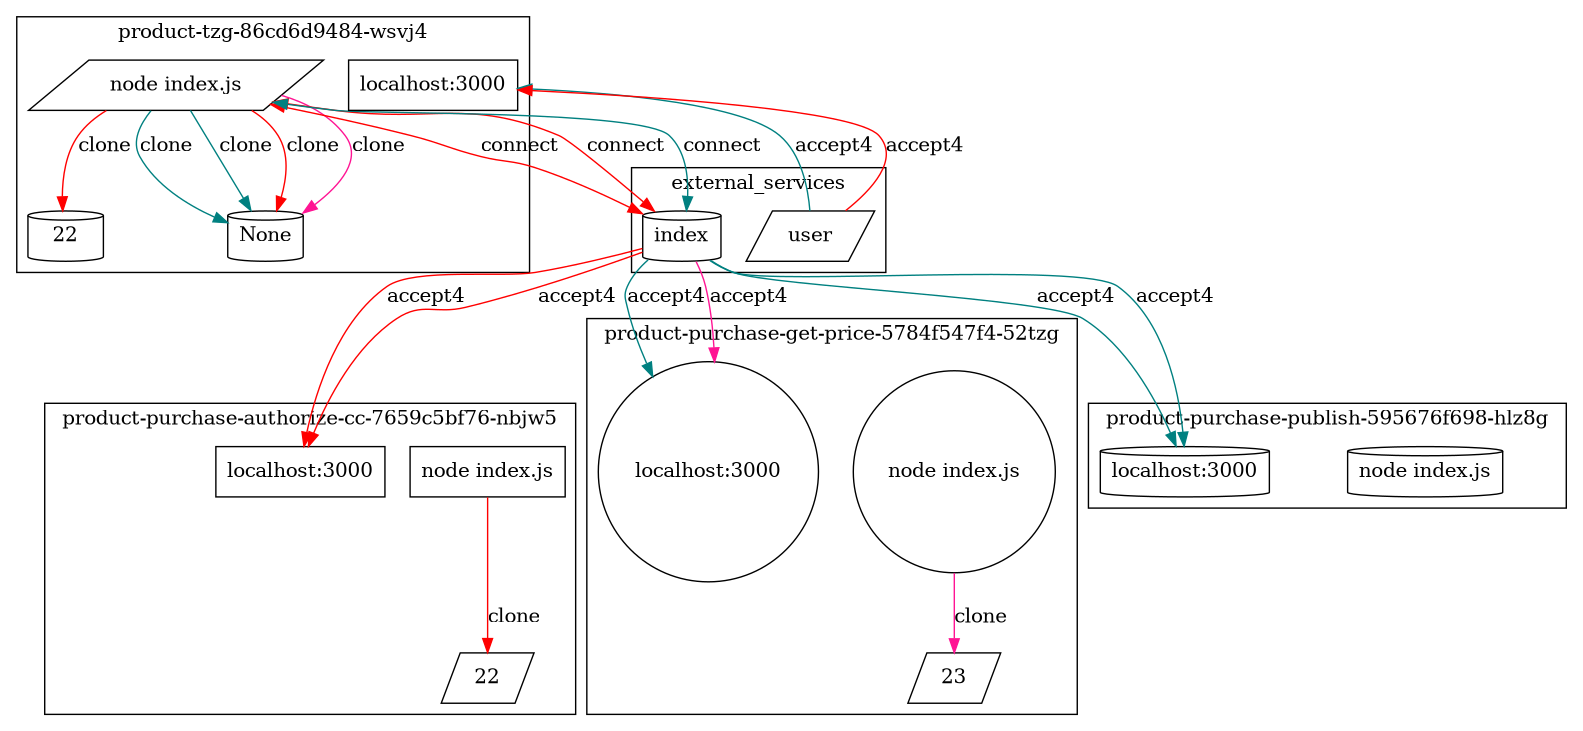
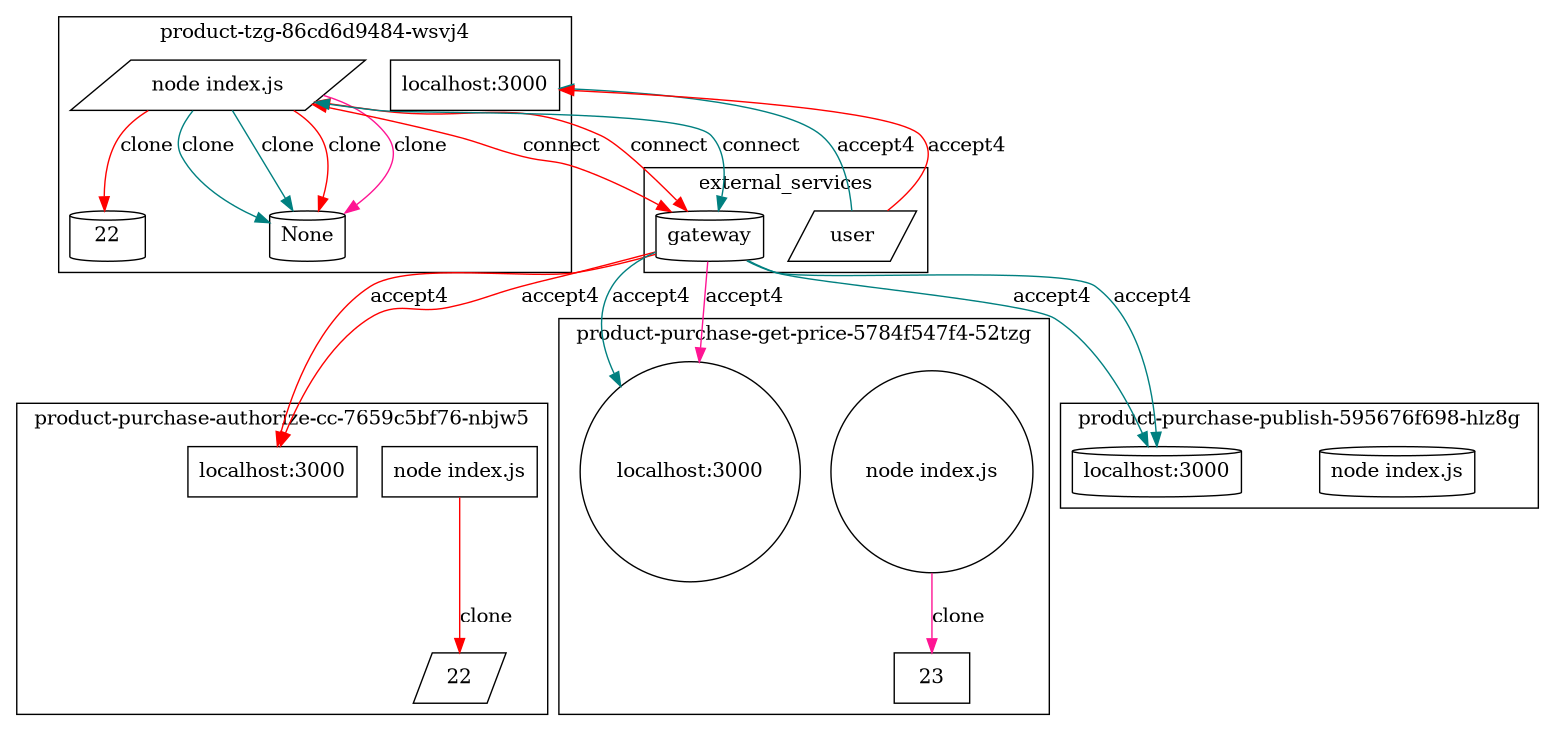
(682, 236) -> (710, 236)
(954, 678) -> (932, 678)
